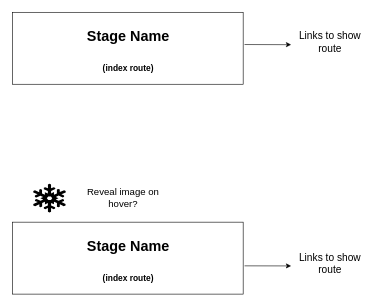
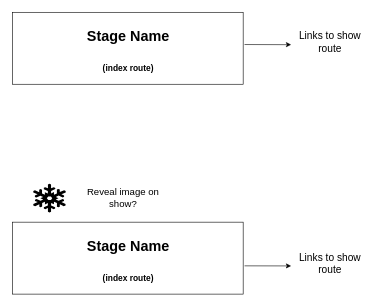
(123, 198) -> (123, 198)
